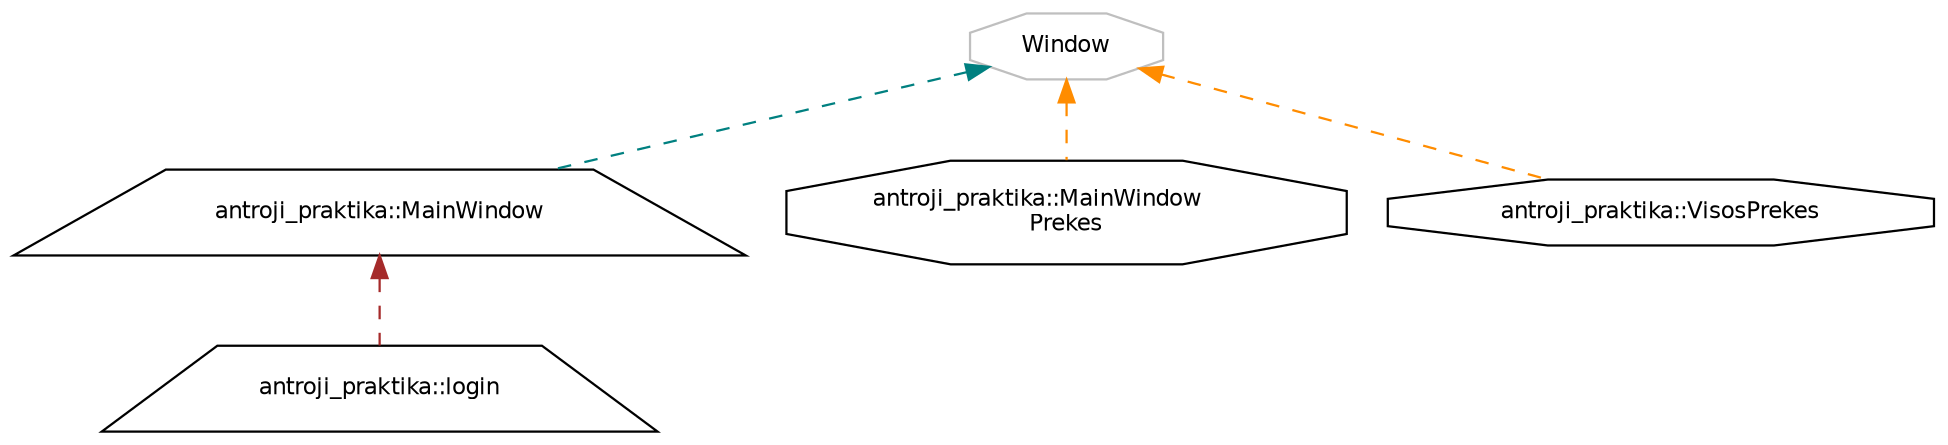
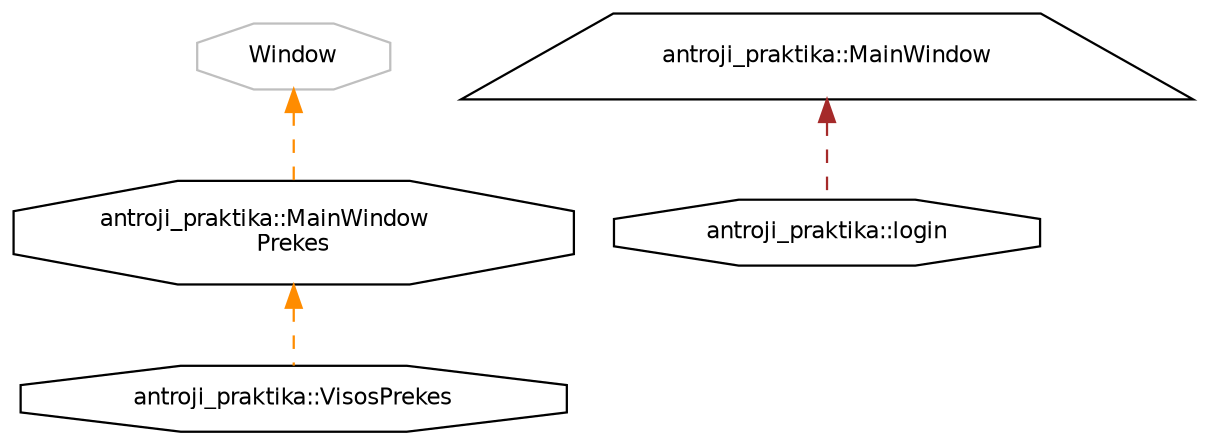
(760, 121) -> none
(1355, 127) -> (294, 337)
(380, 389) -> (827, 233)
